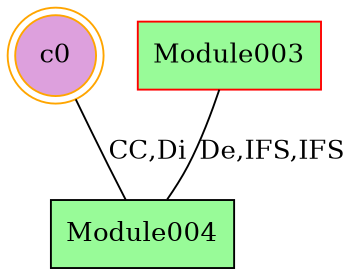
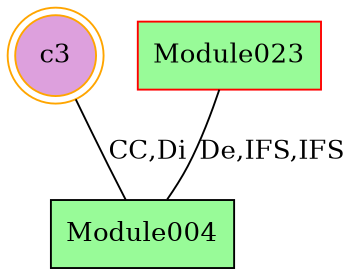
(56, 56) -> (56, 56)
(229, 56) -> (229, 56)
